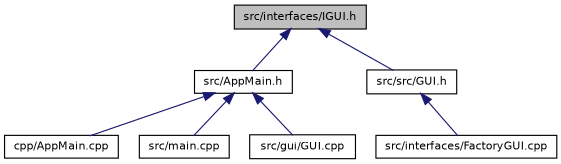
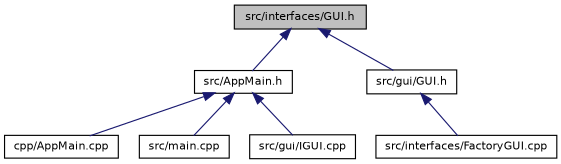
(300, 17) -> (300, 17)
(412, 82) -> (412, 82)
(303, 147) -> (303, 147)
